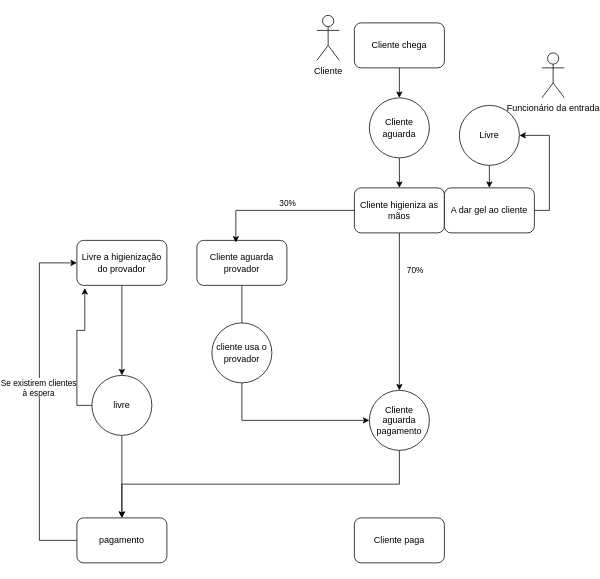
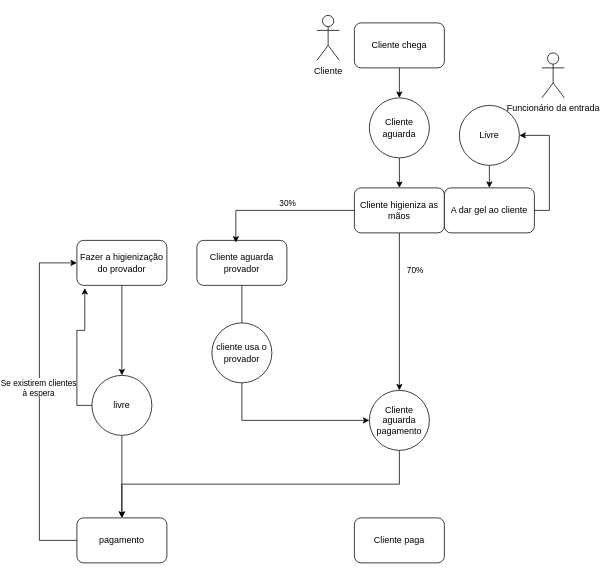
(122, 263) -> (122, 263)
